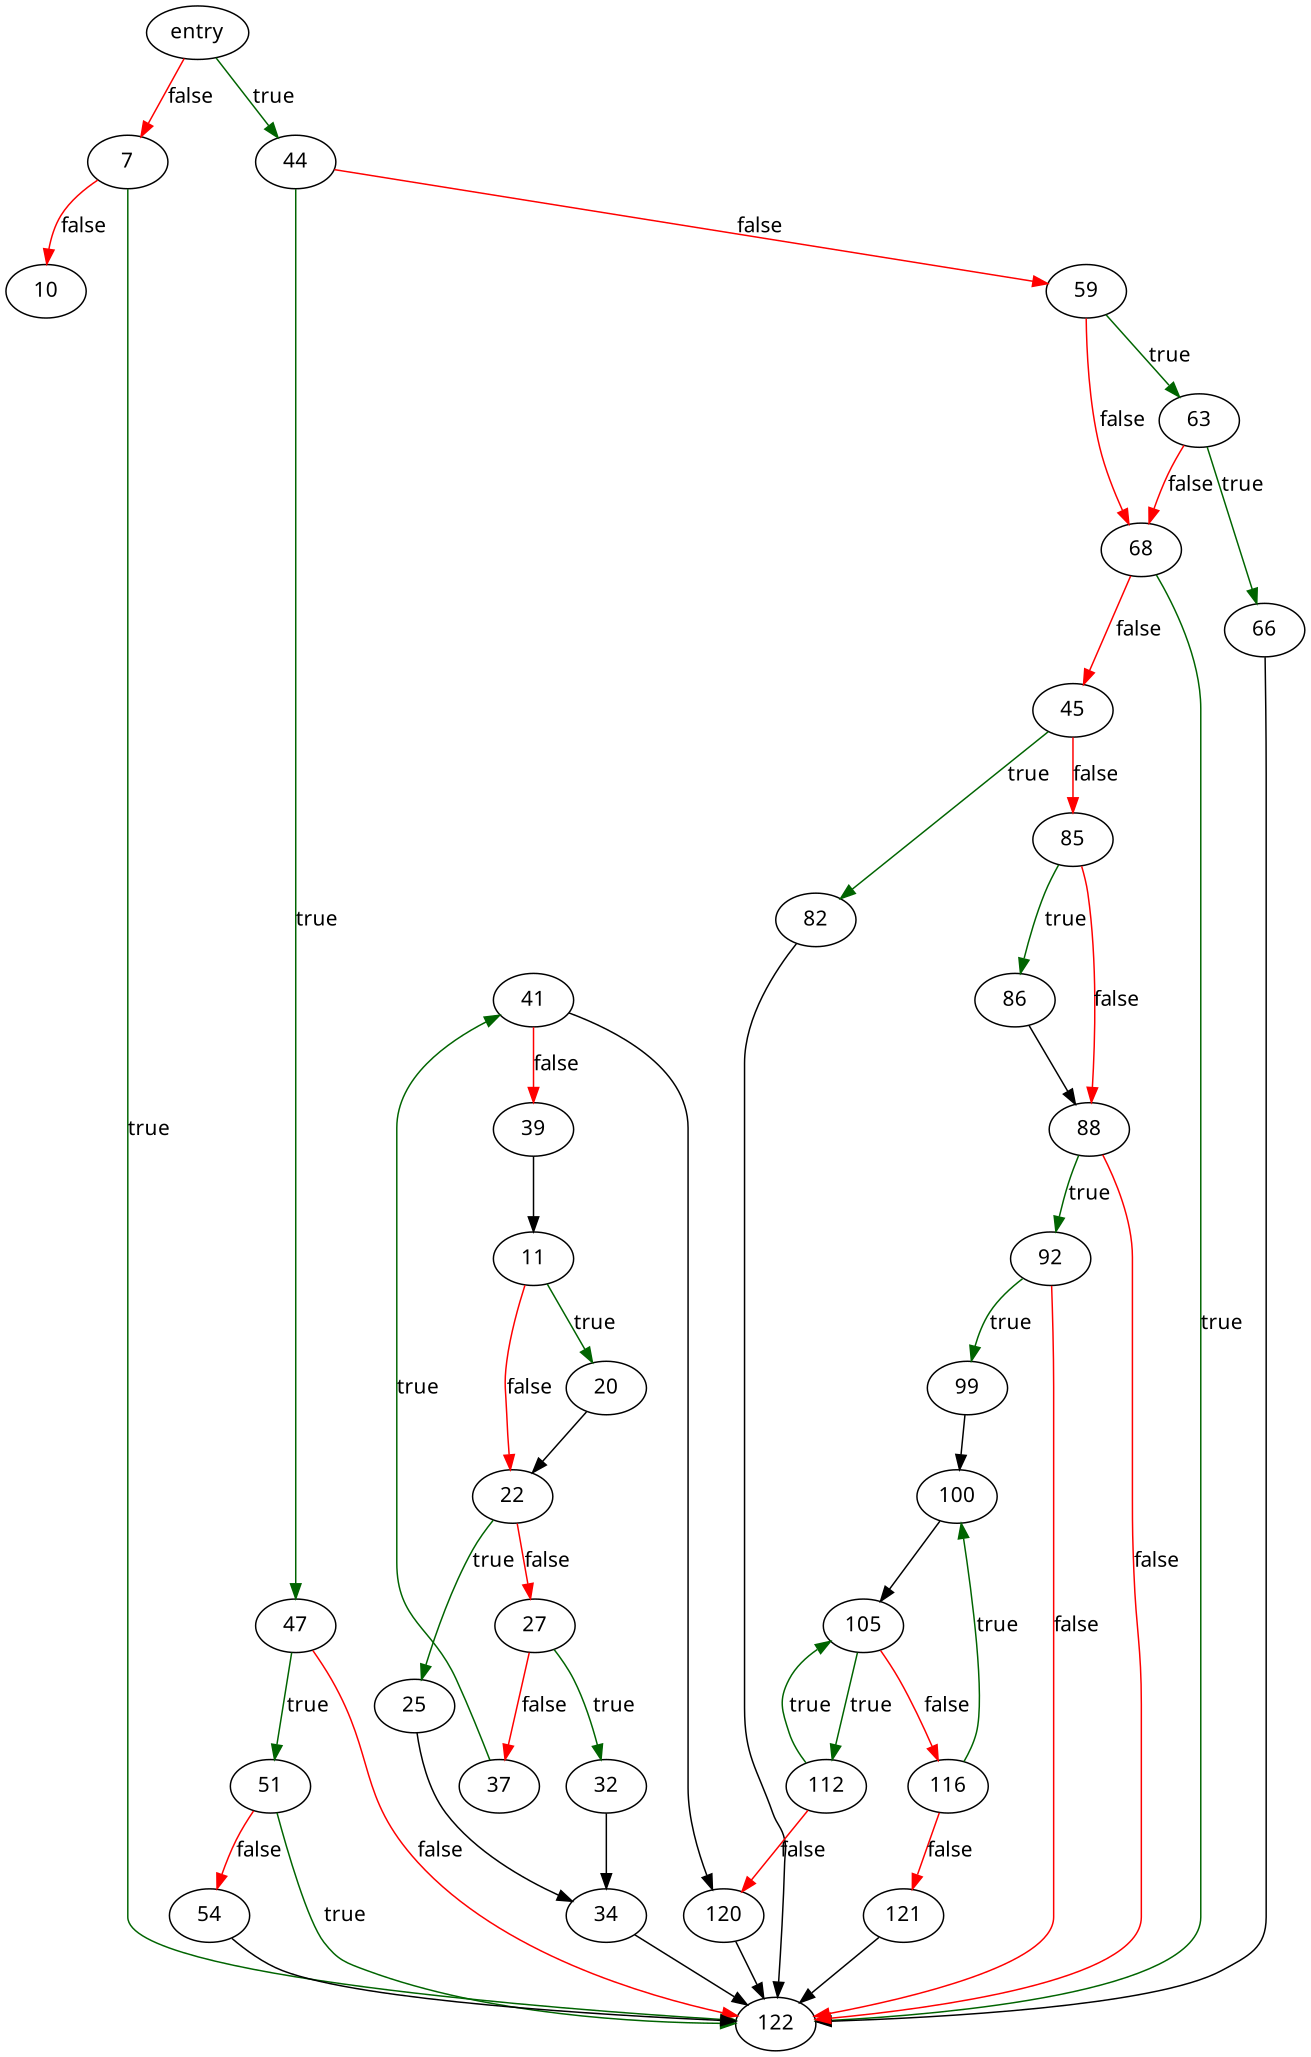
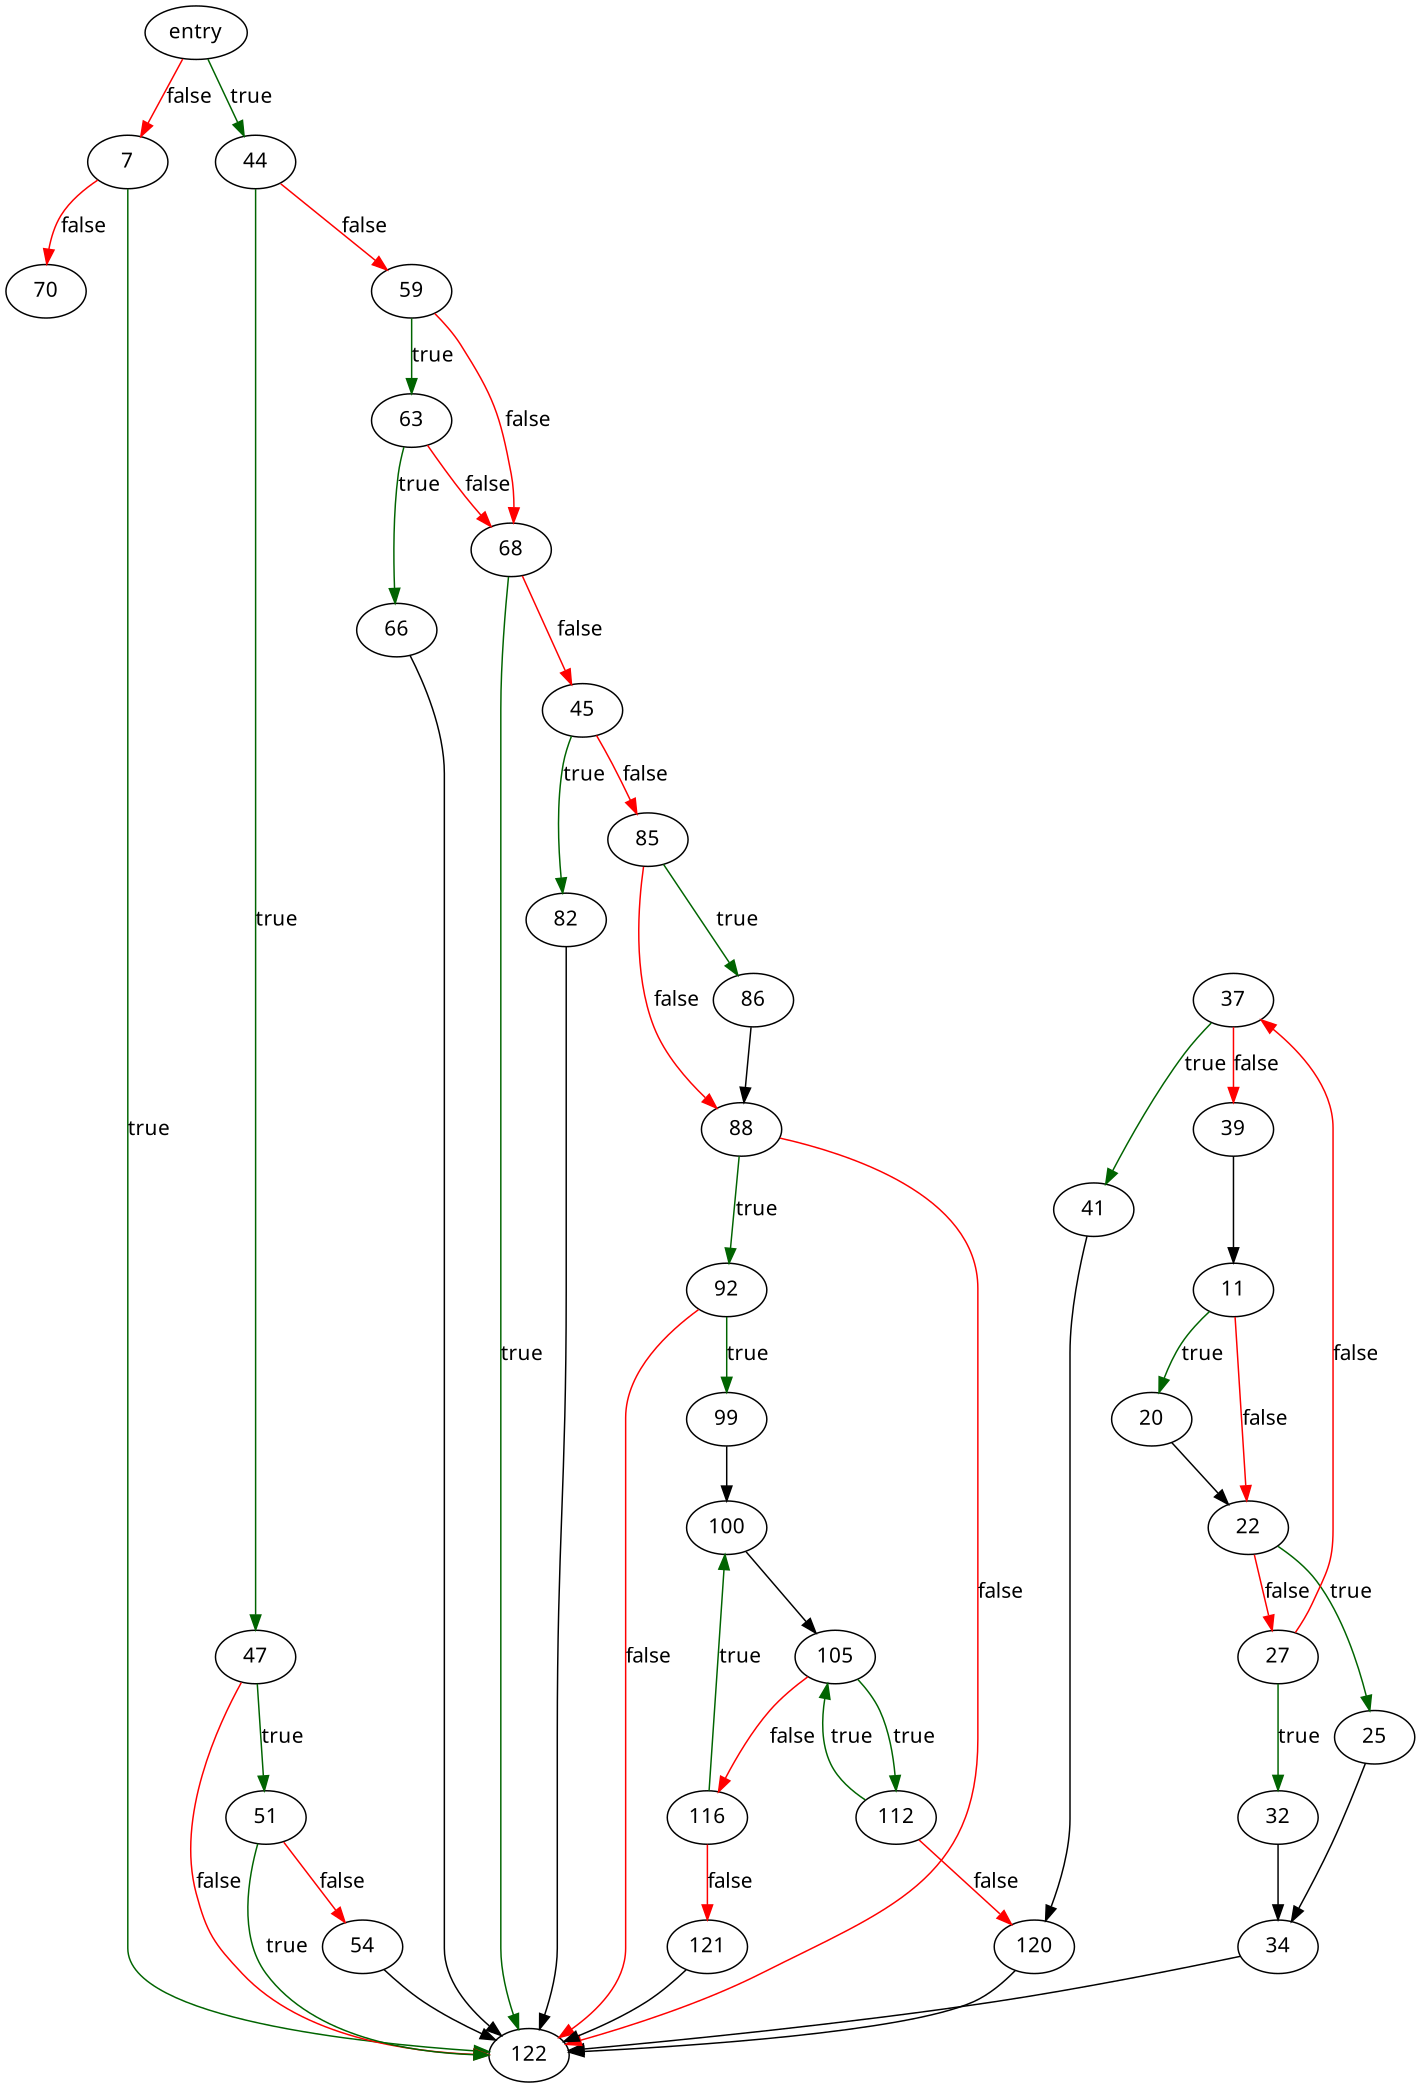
(46, 291) -> (46, 291)
(534, 1057) -> (1233, 1057)
